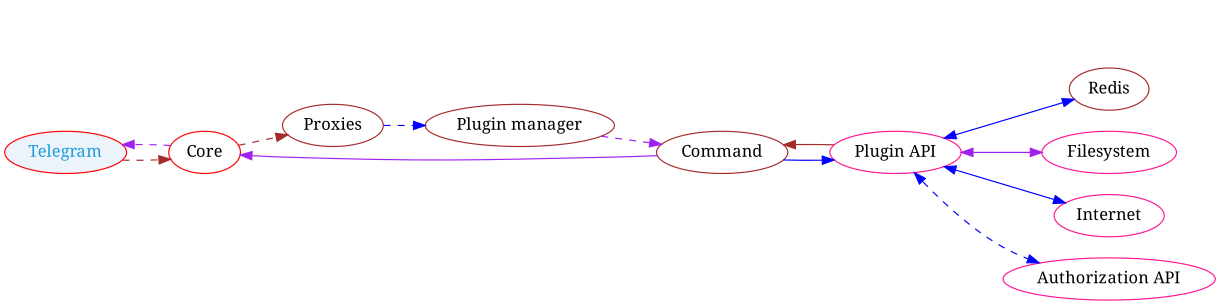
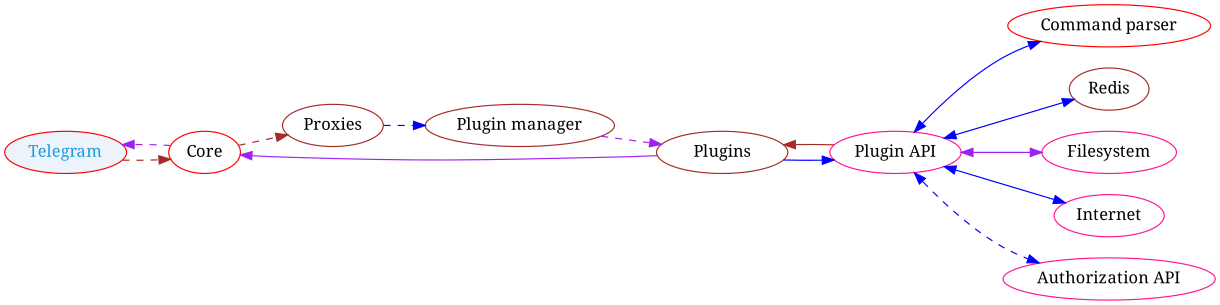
none -> (1109, 26)
(722, 152) -> (722, 152)
